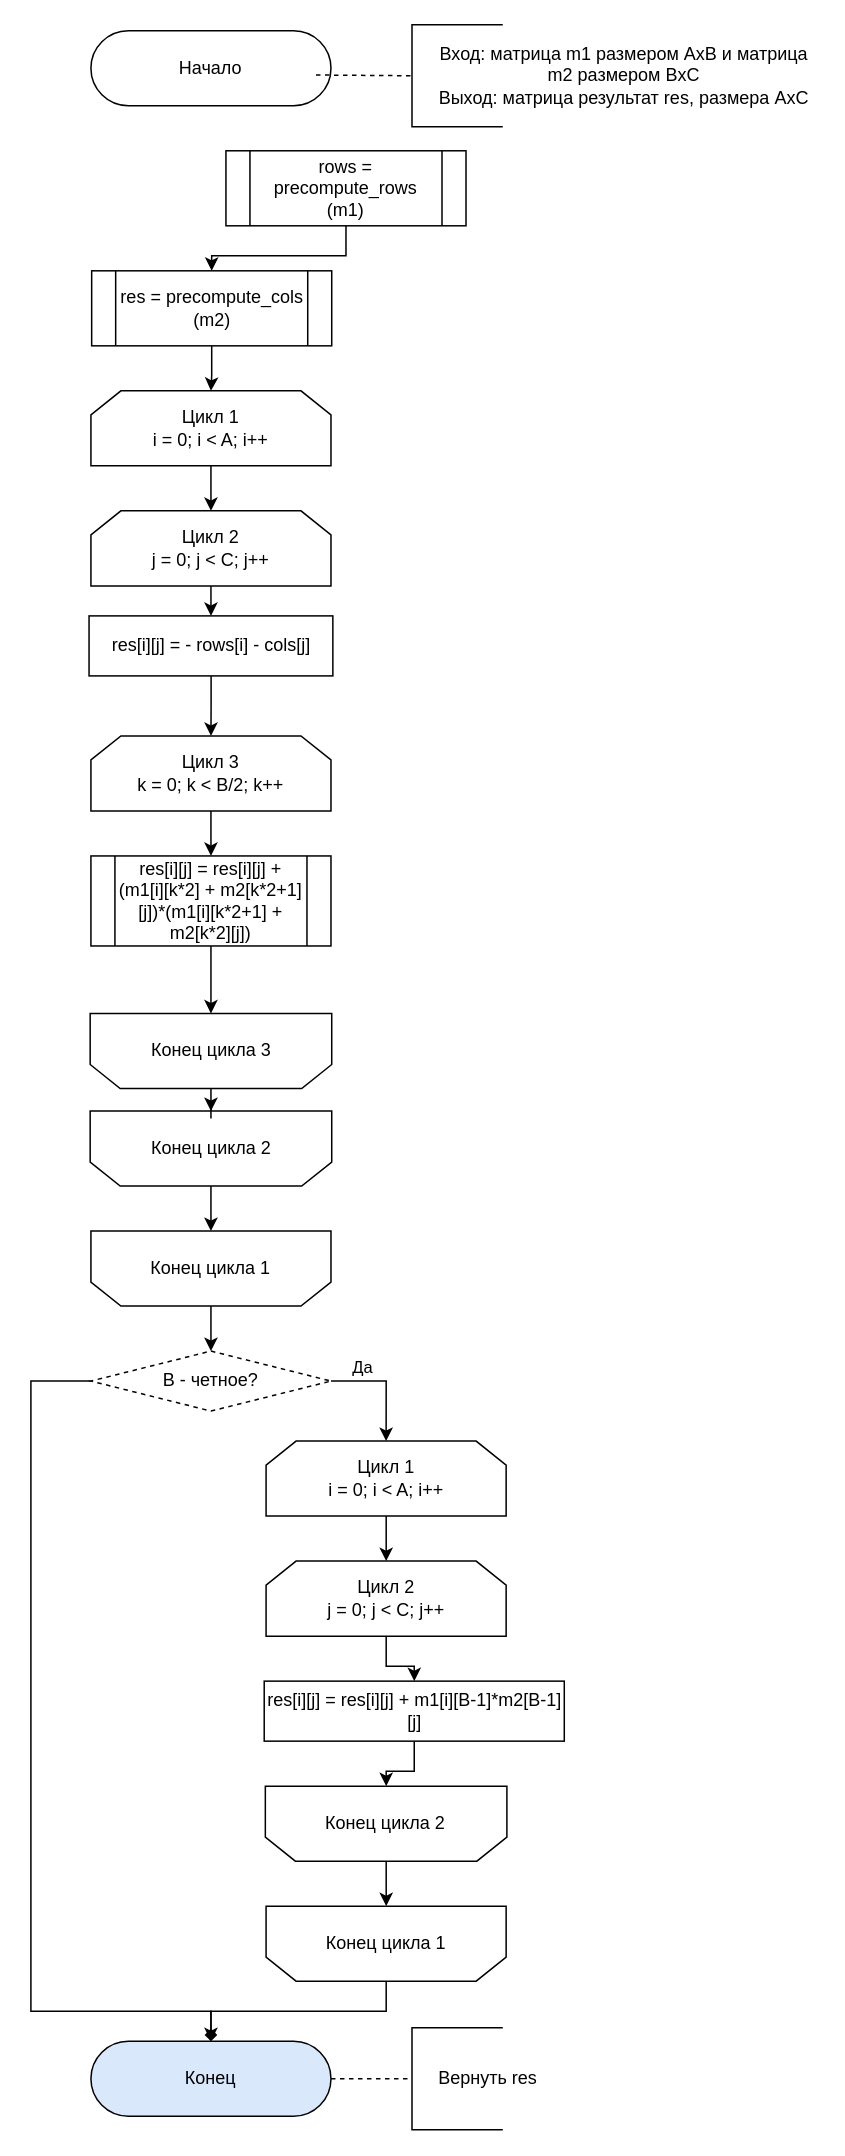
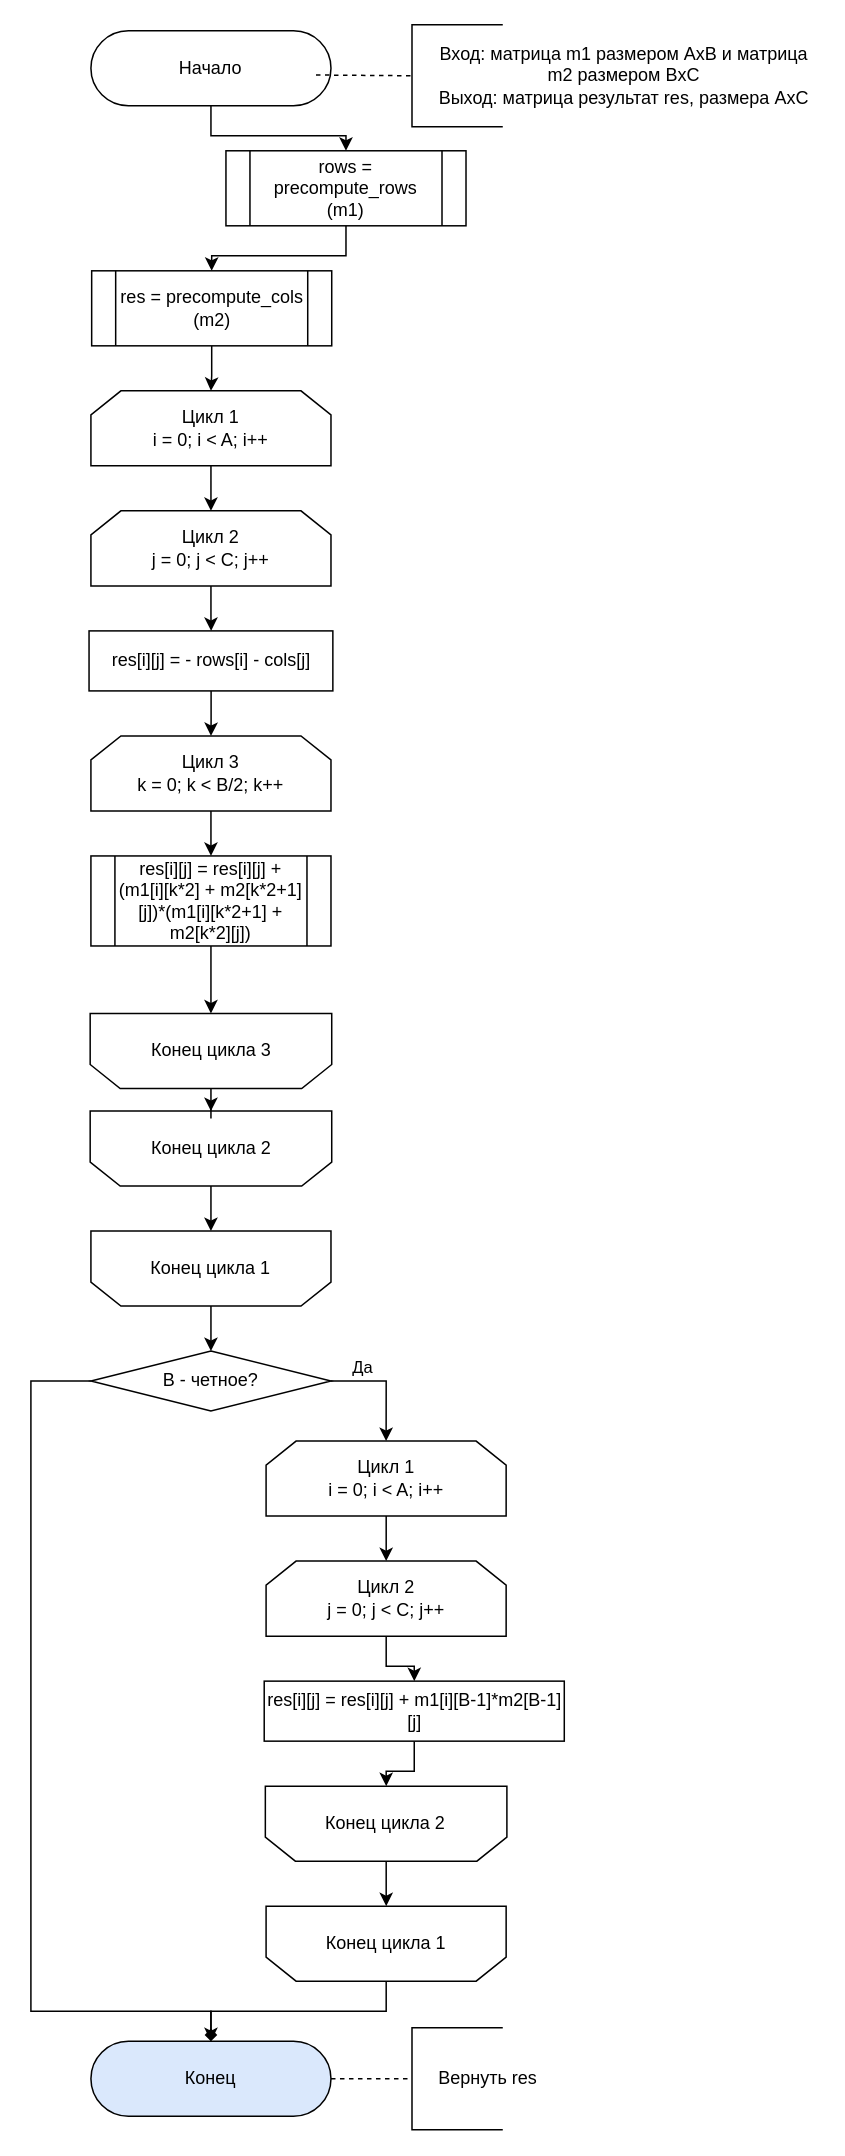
none -> (266, 136)
(211, 646) -> (211, 661)
(211, 1381) -> (211, 1381)
